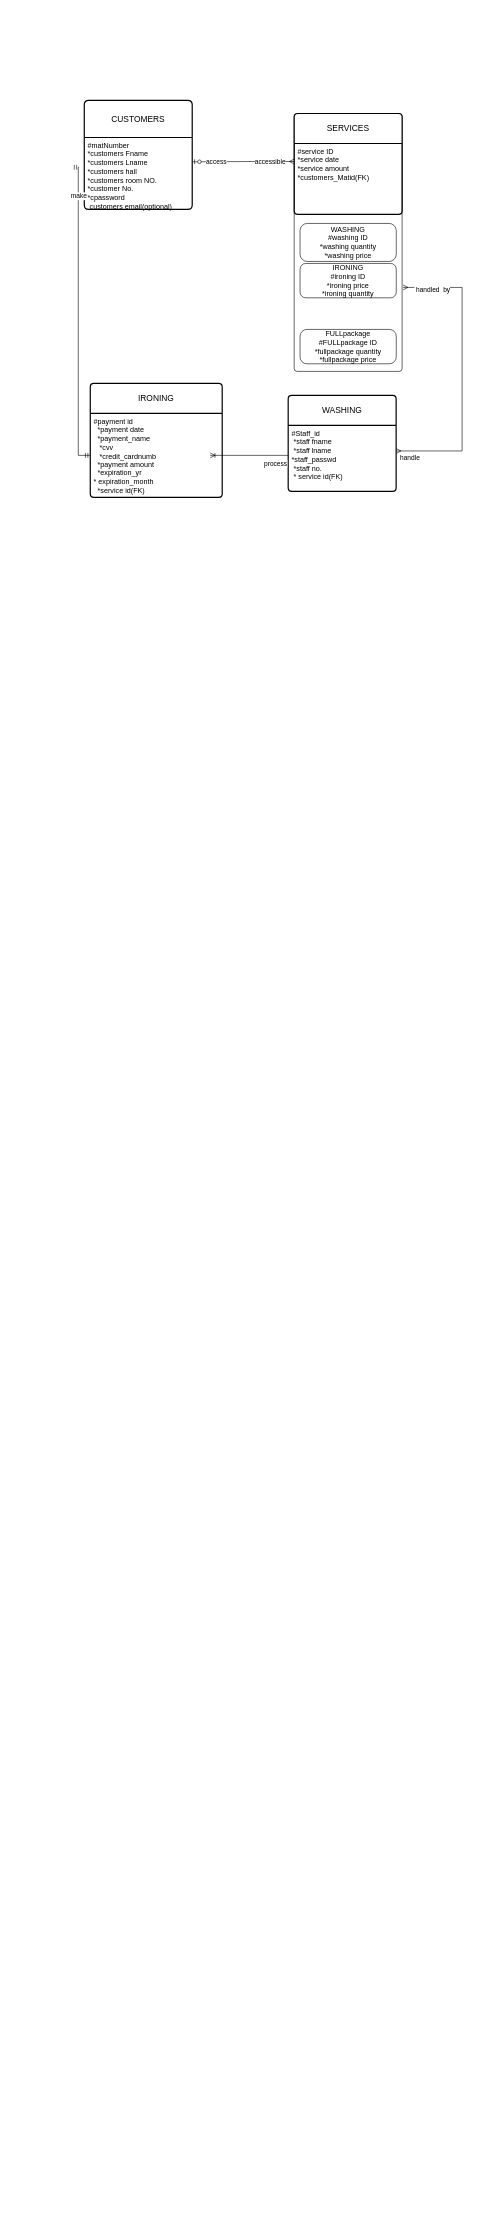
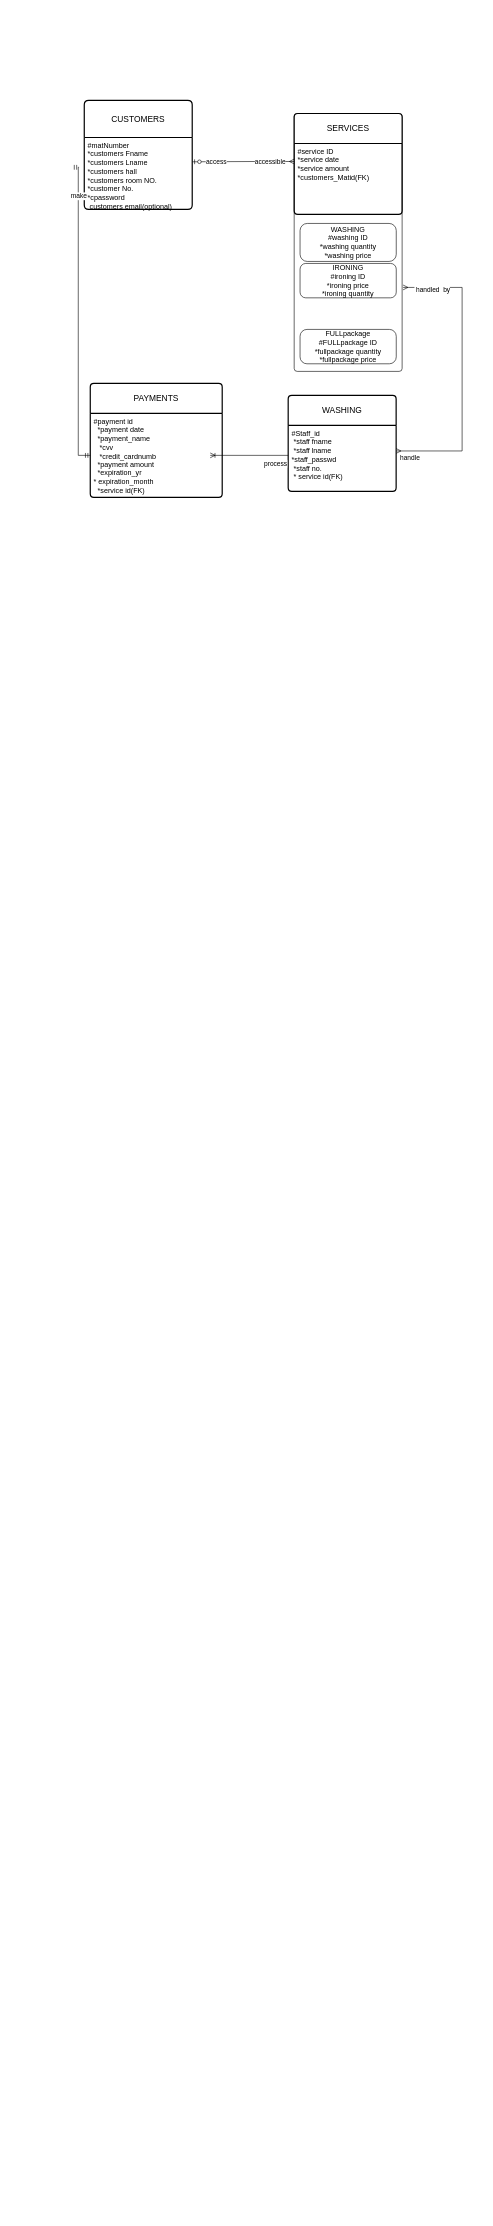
(156, 398) -> (156, 398)
